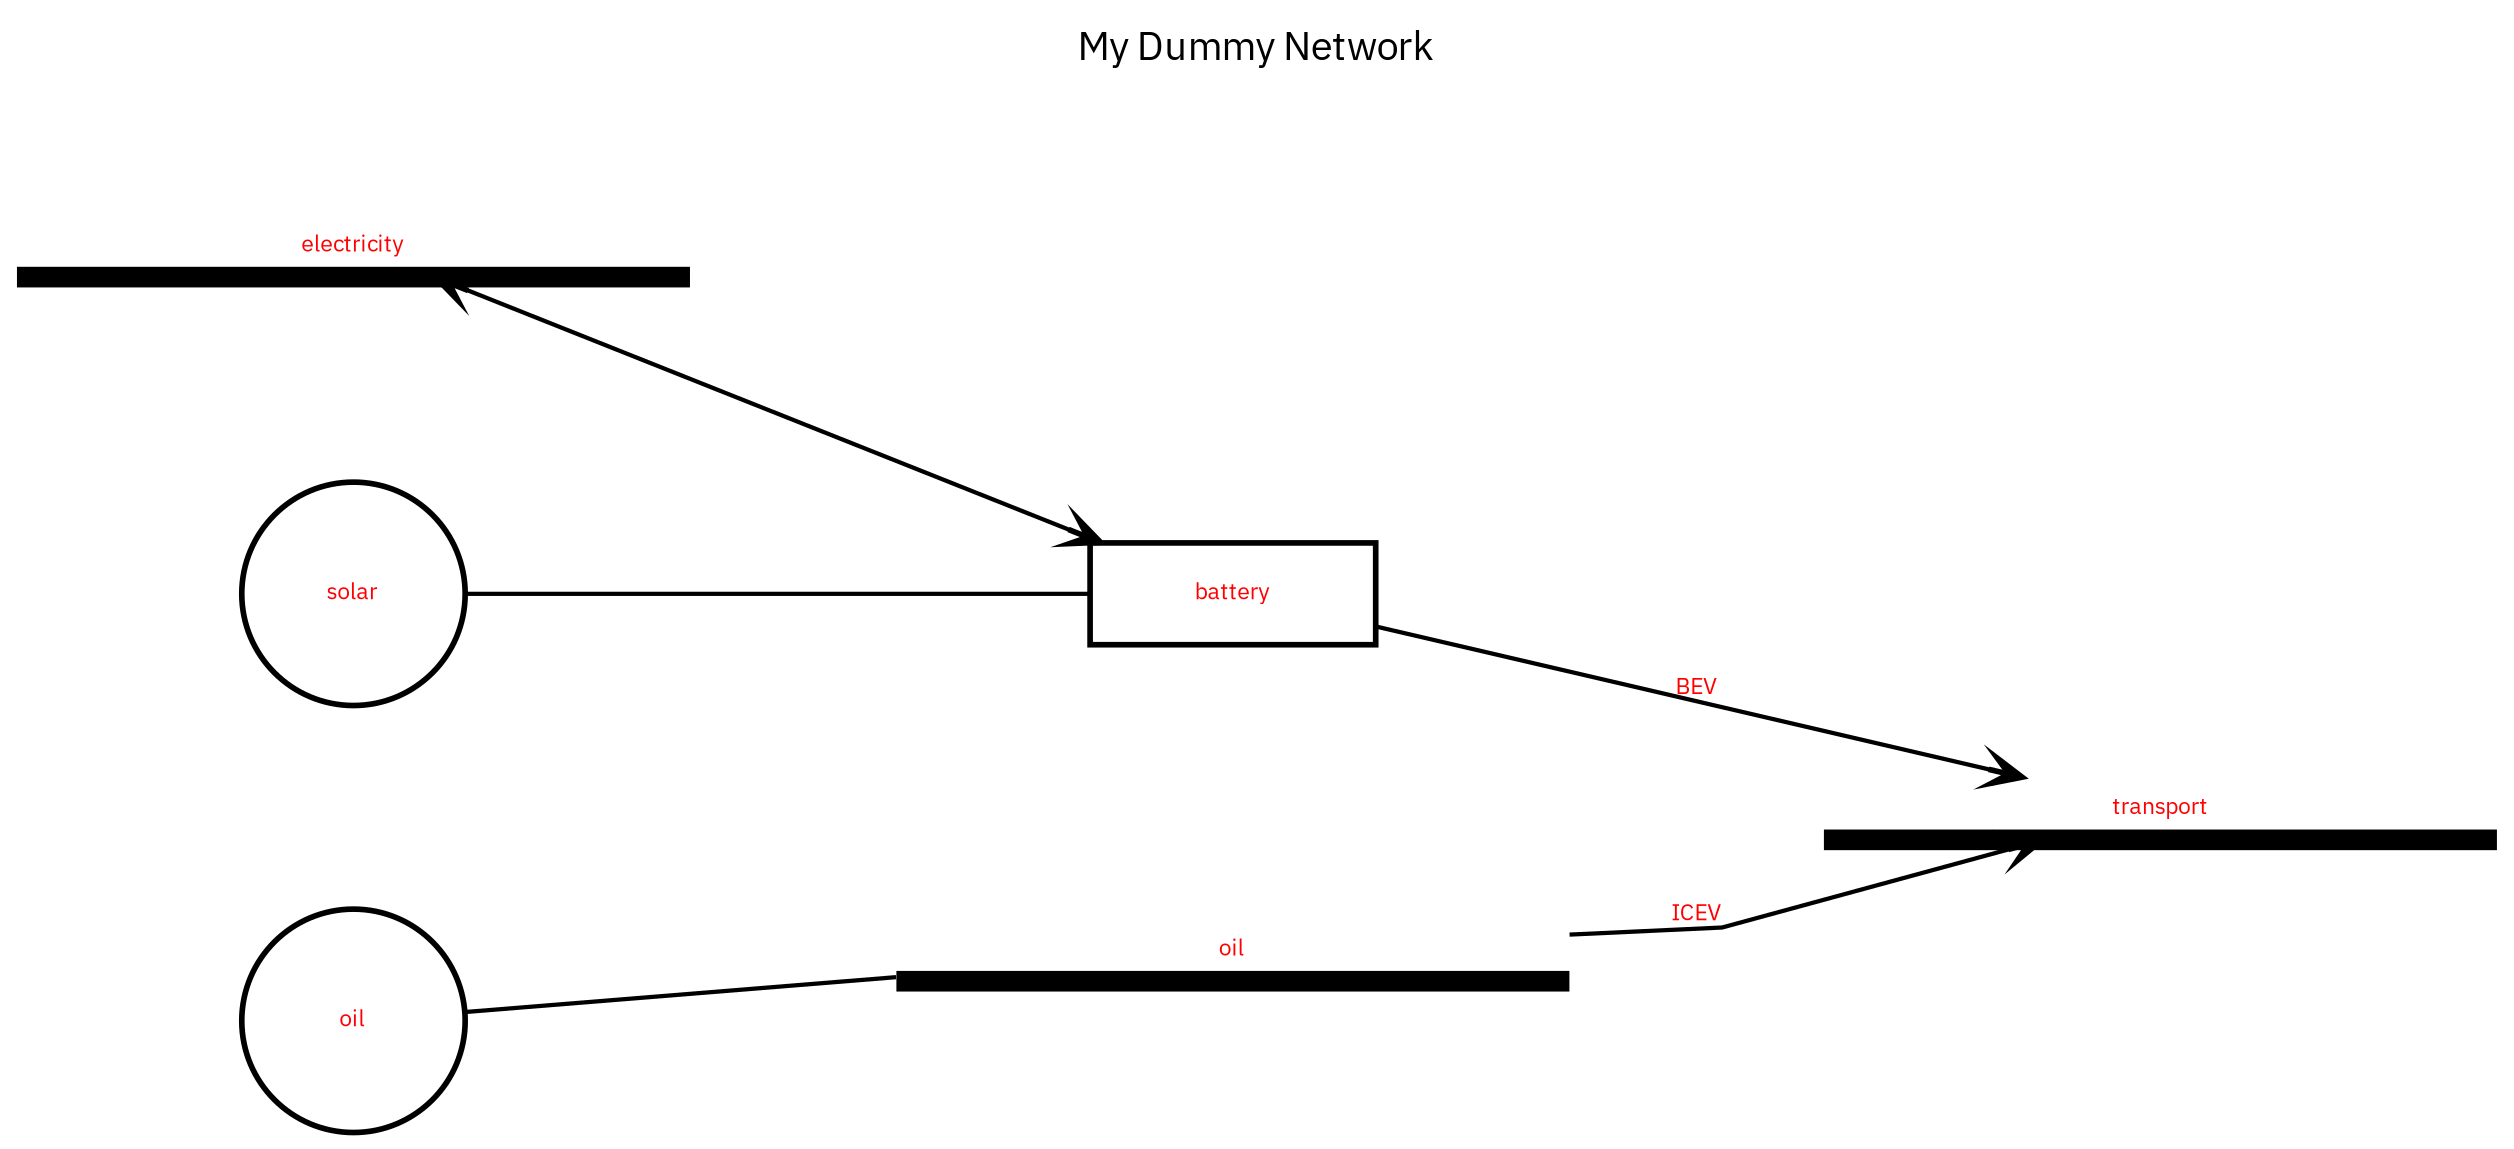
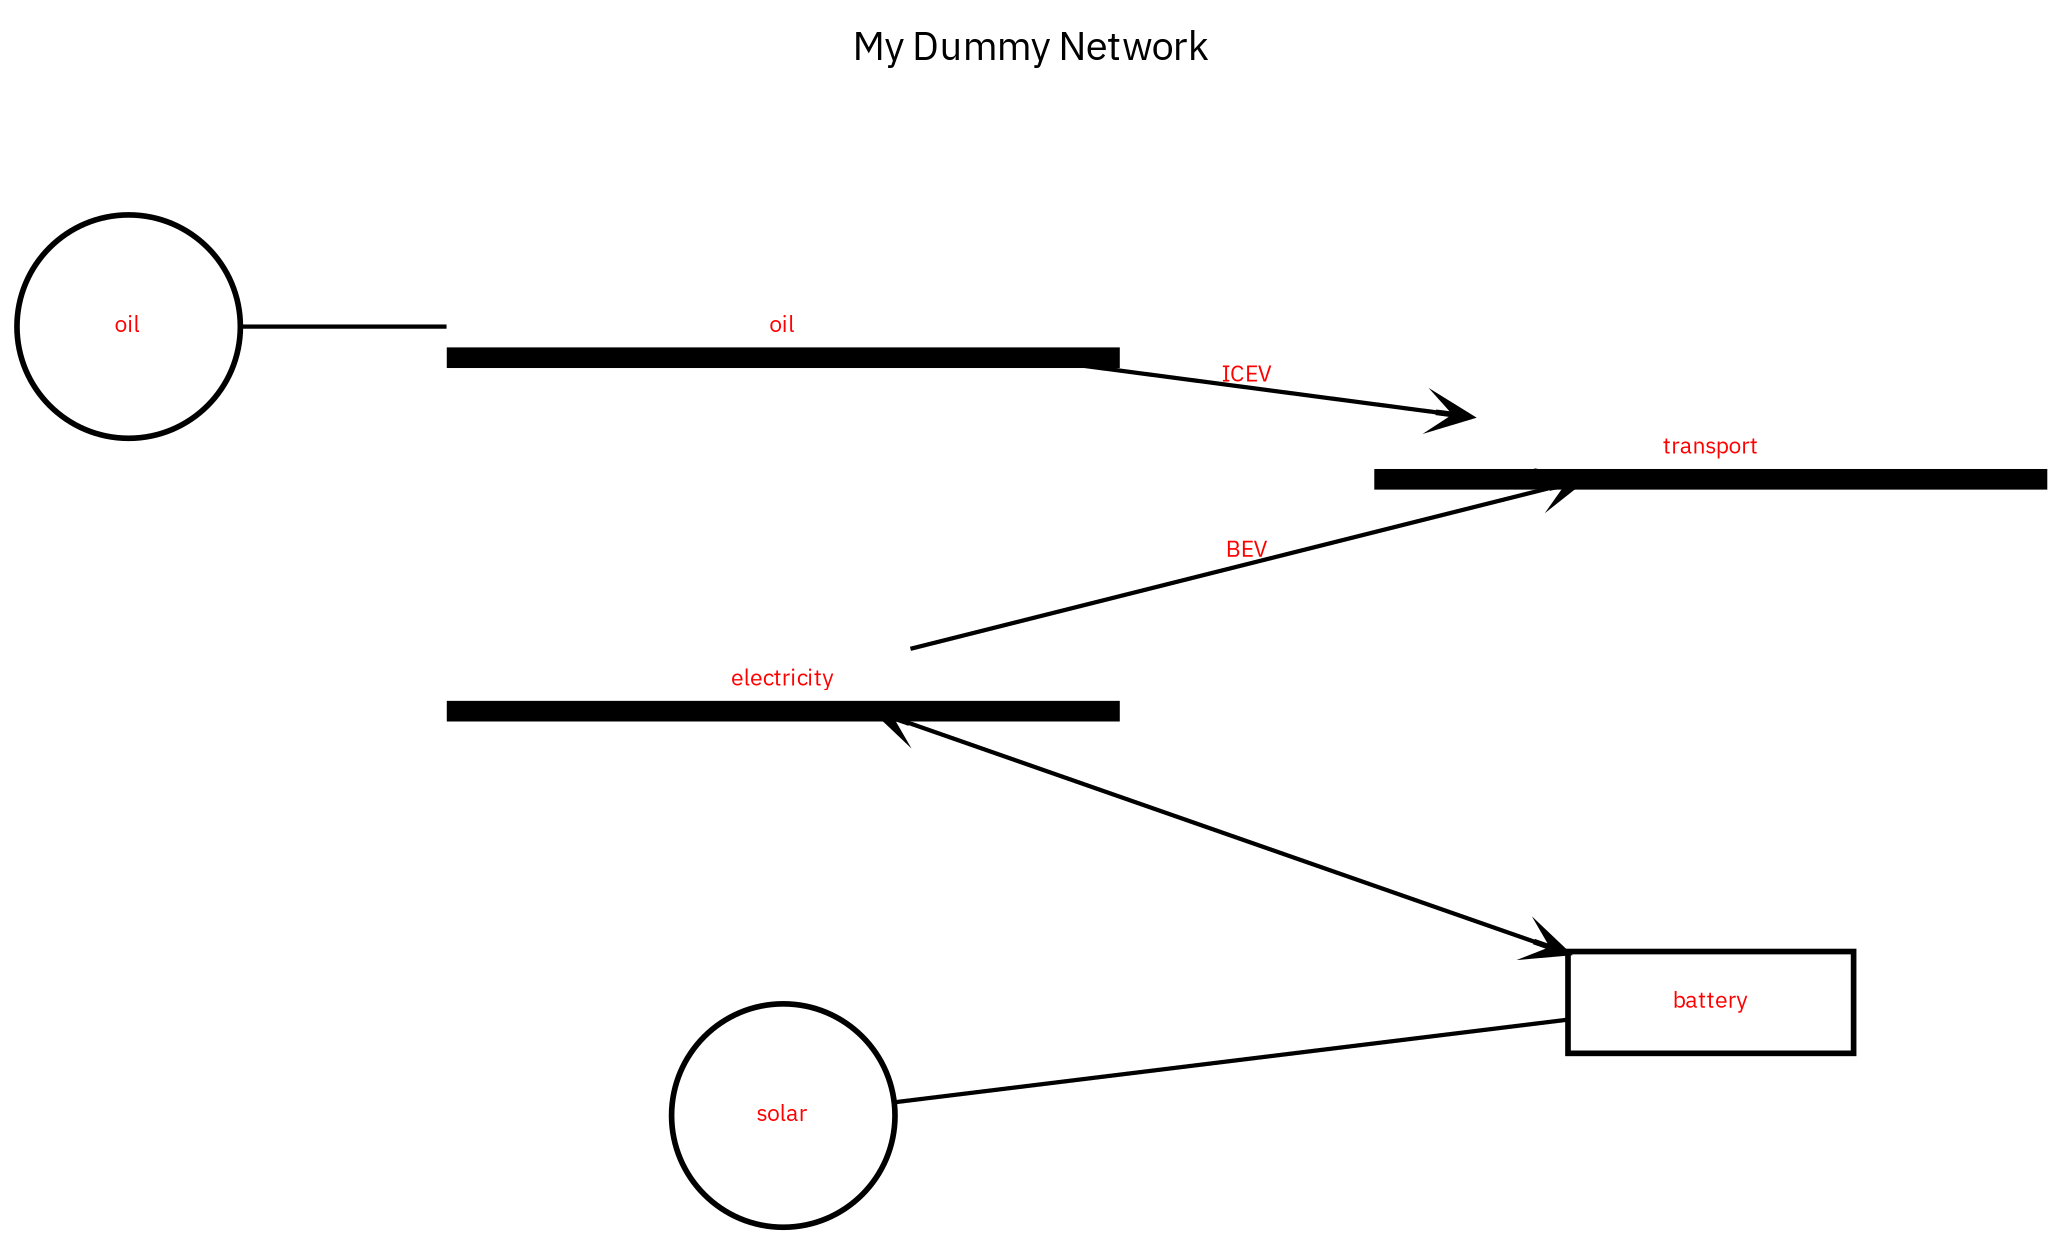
(1683, 698) -> (1231, 568)
